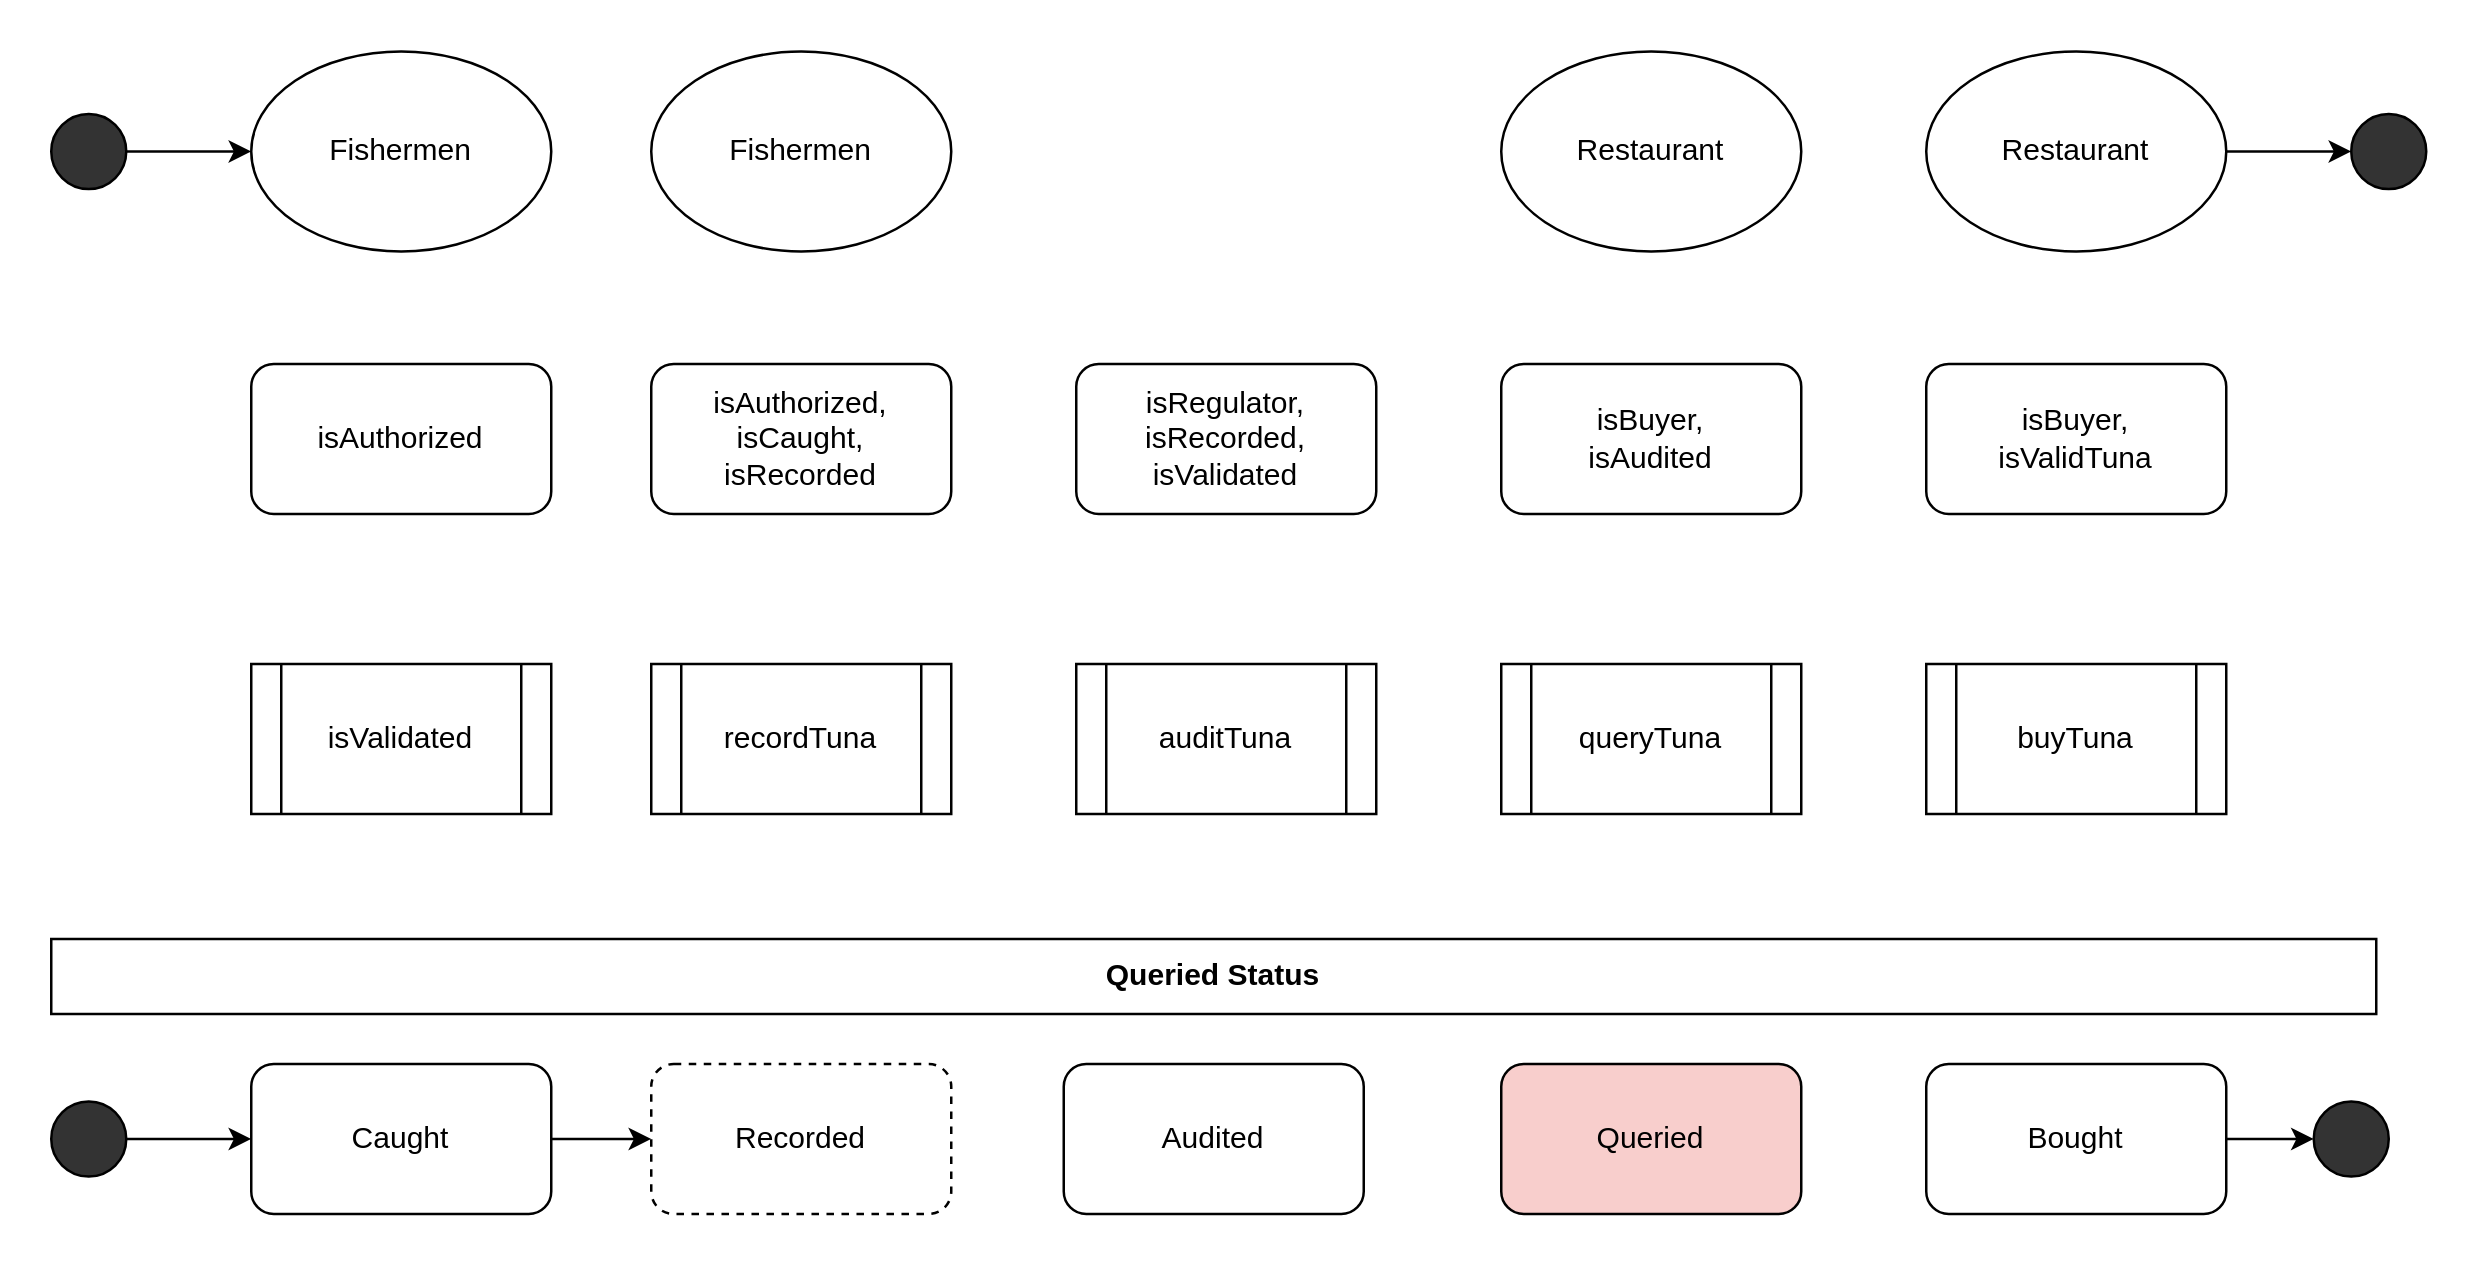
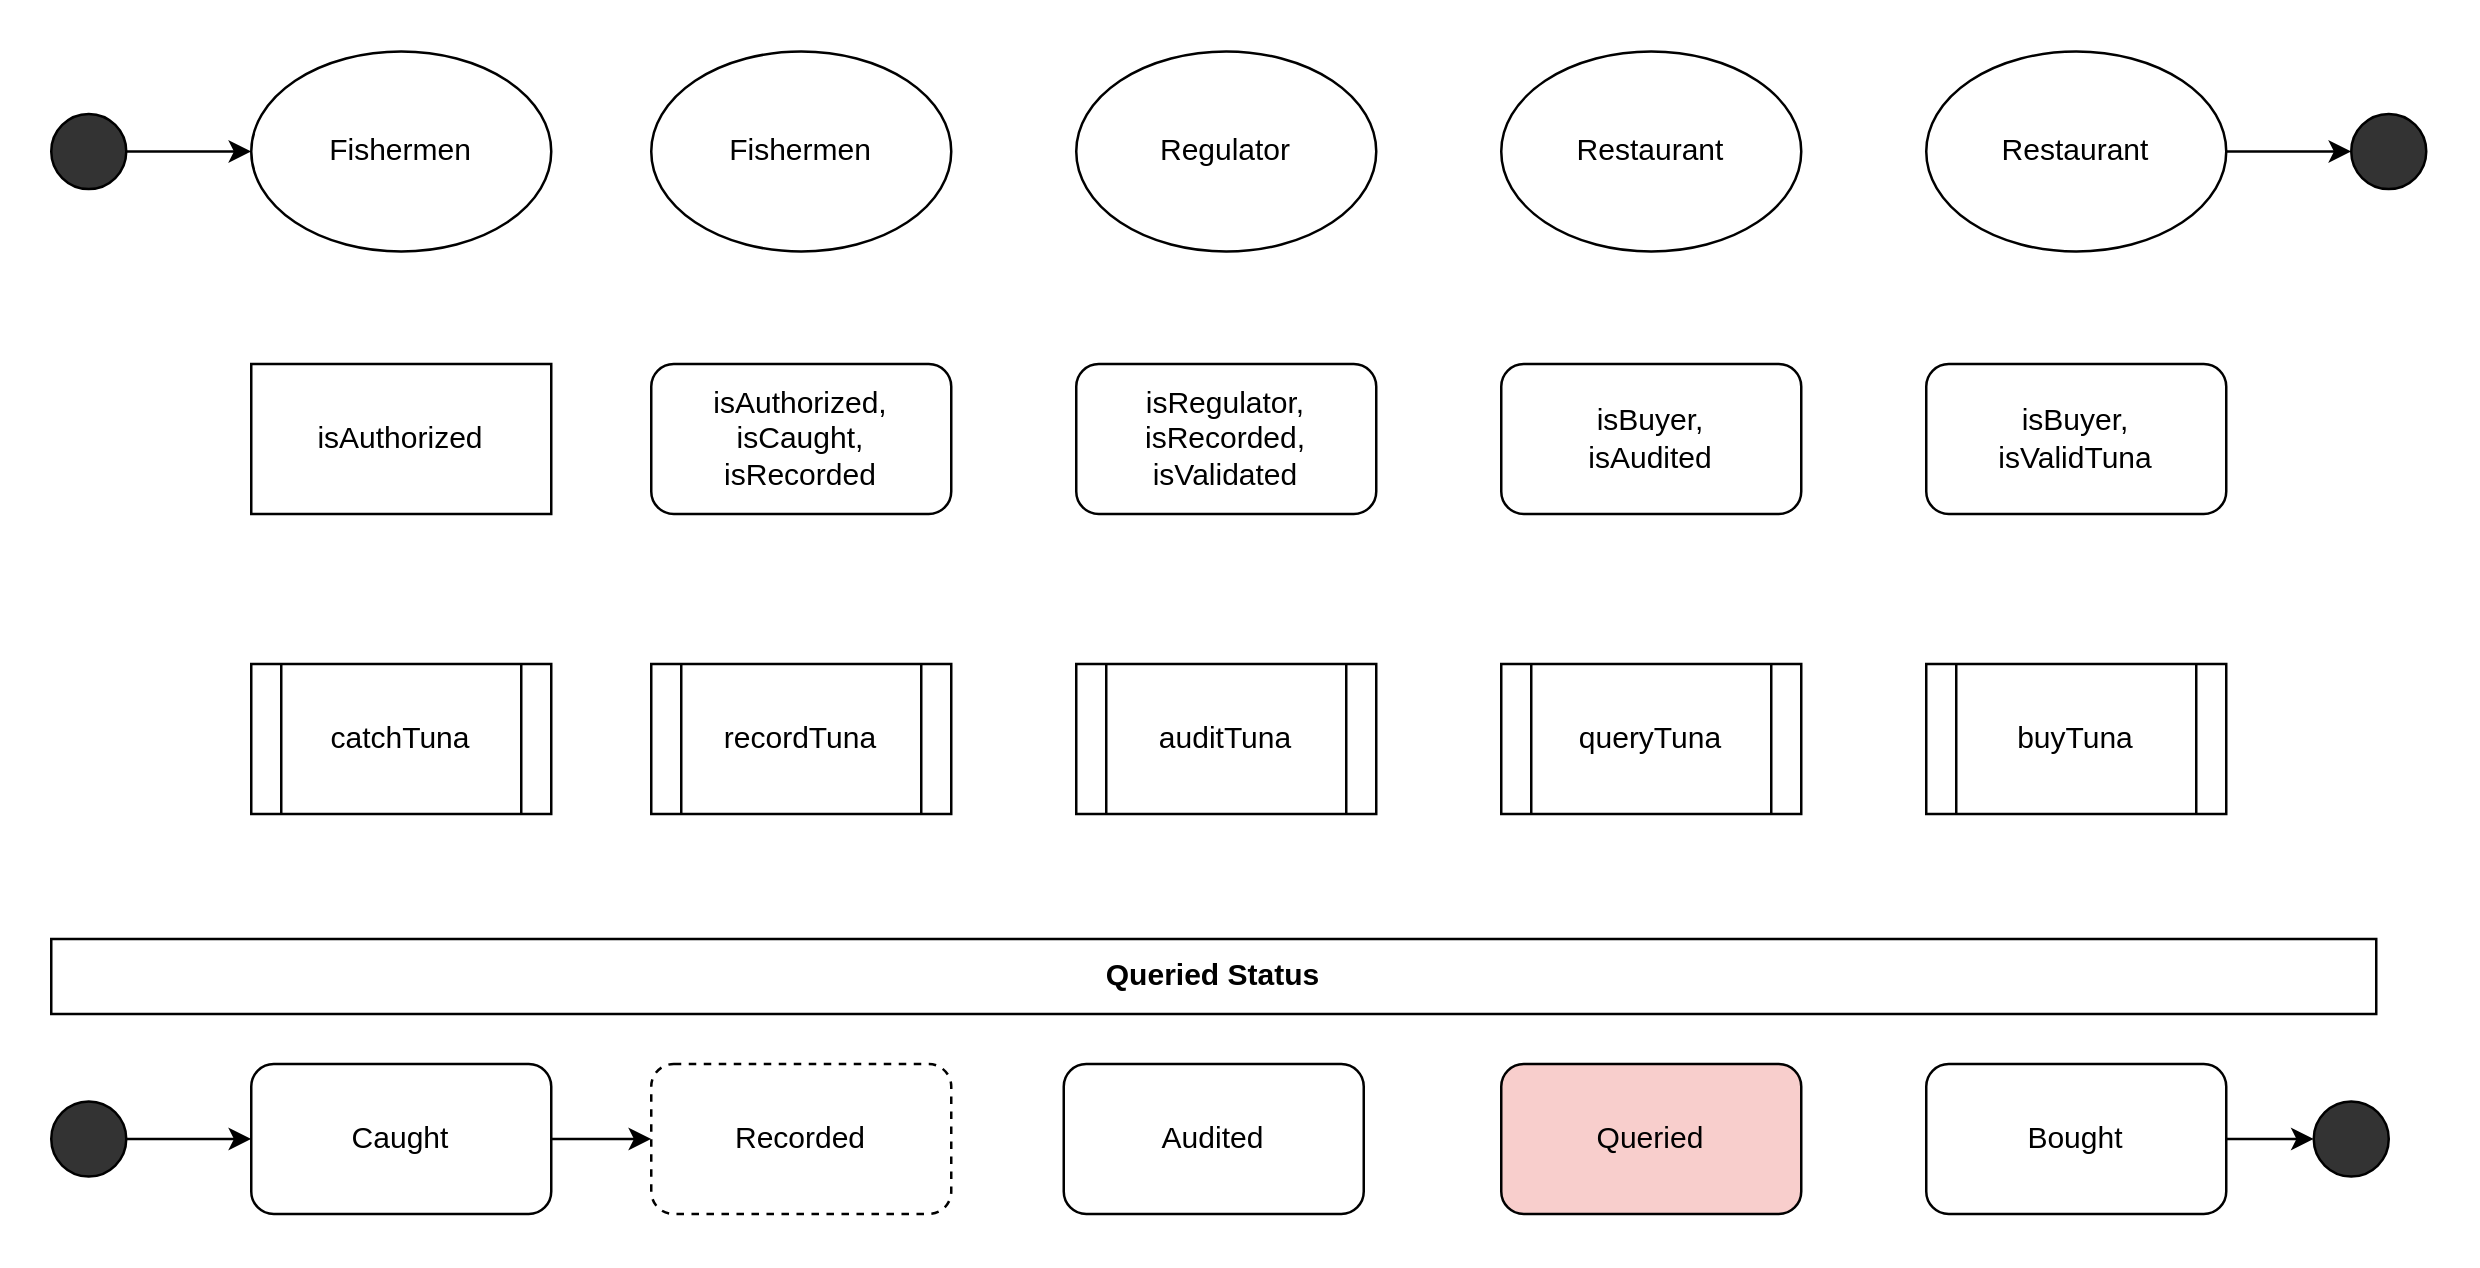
none -> (1226, 151)
(401, 439) -> (401, 439)
(401, 739) -> (401, 739)
